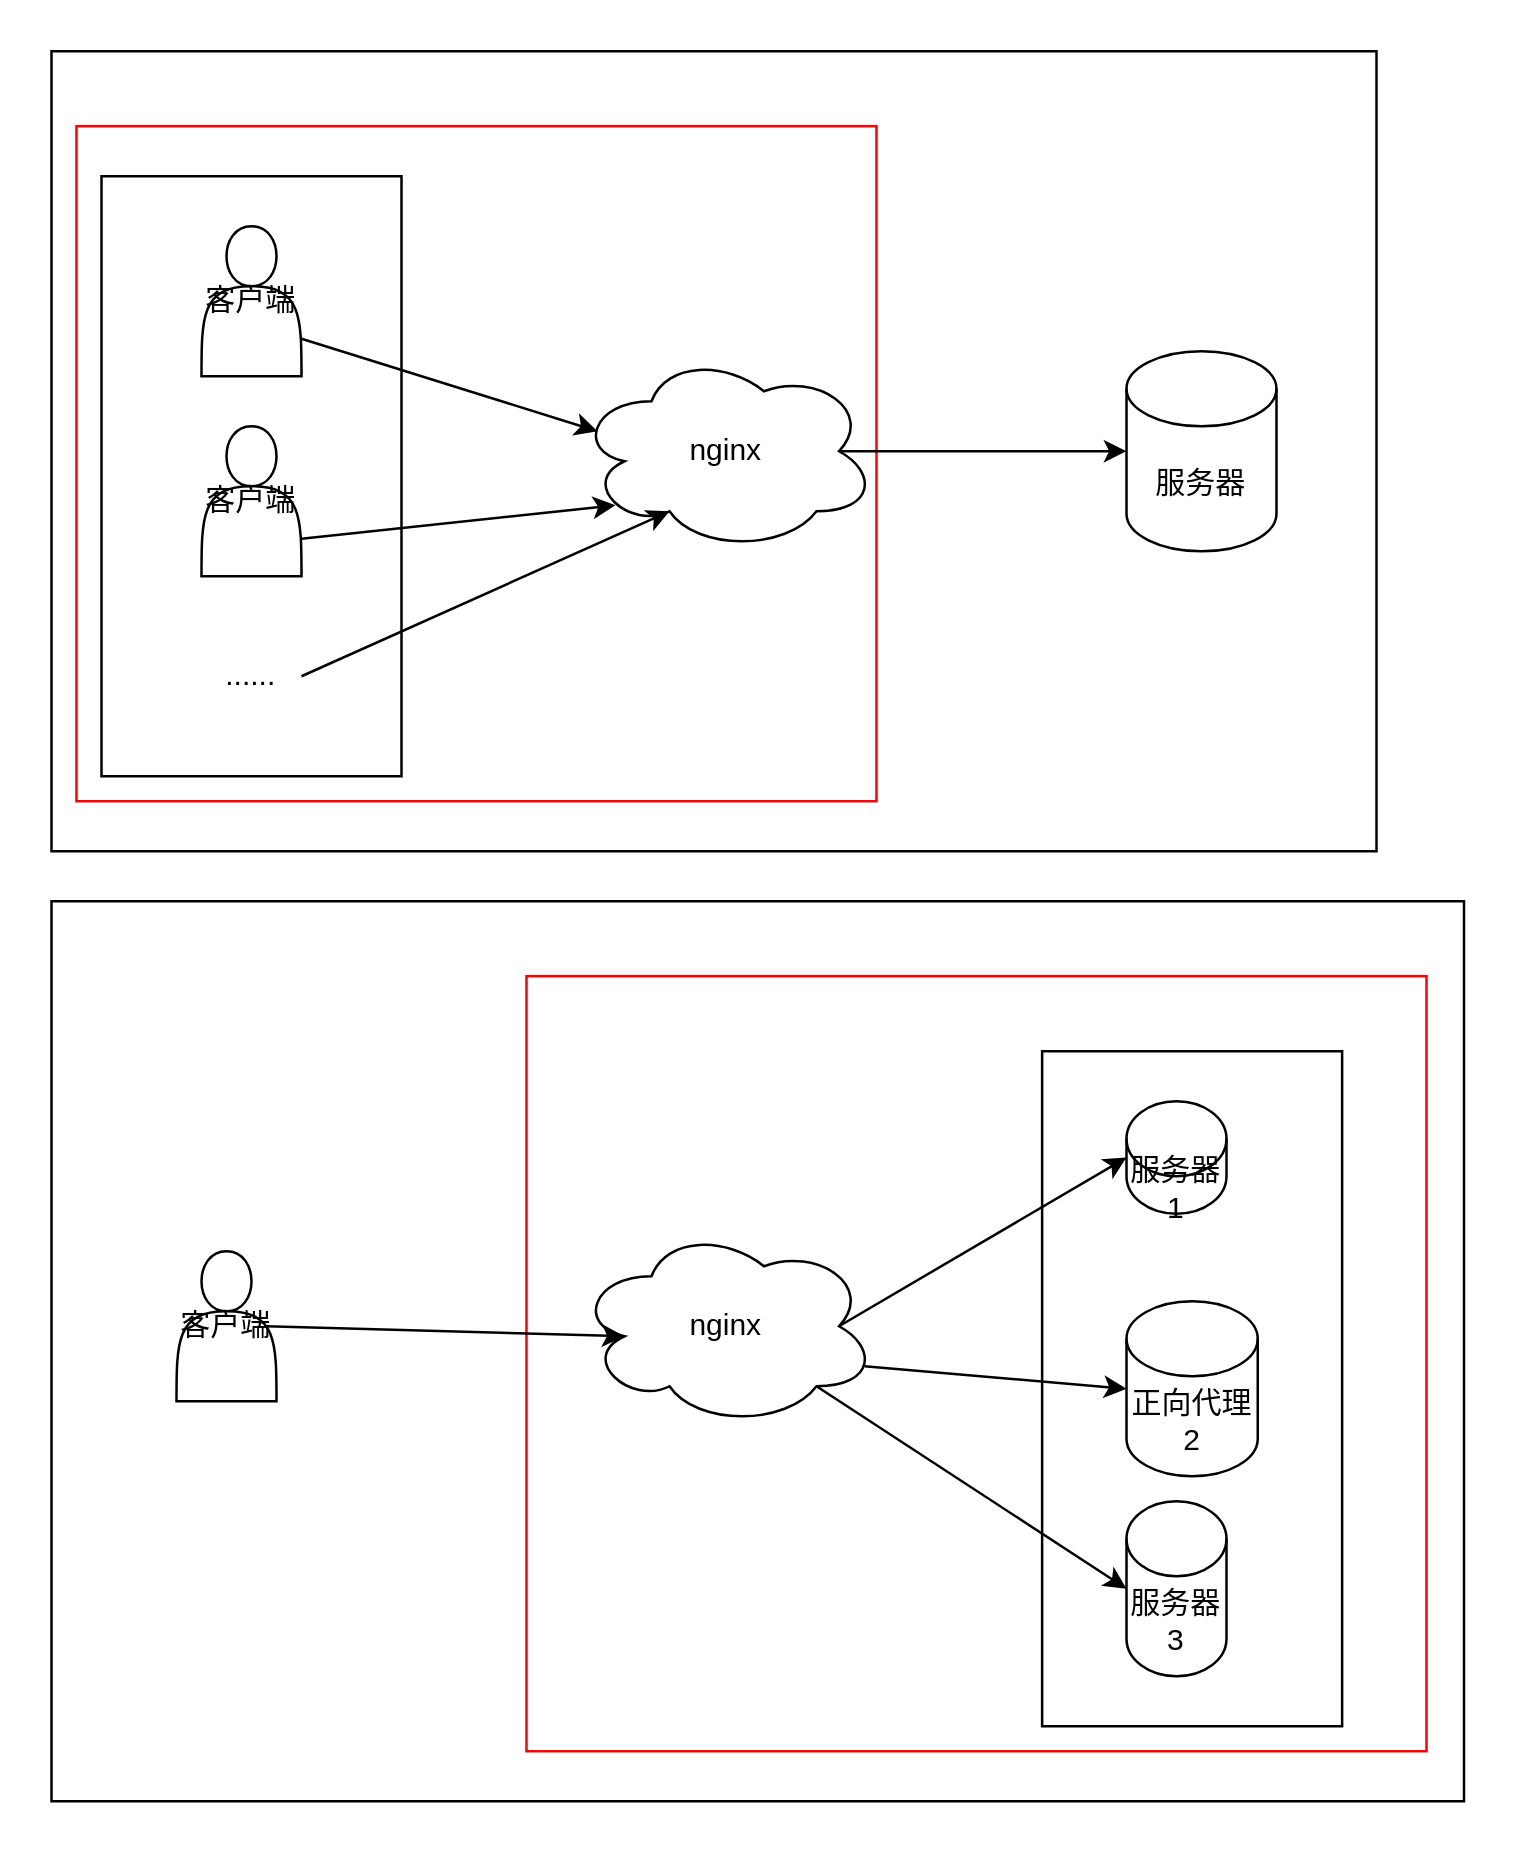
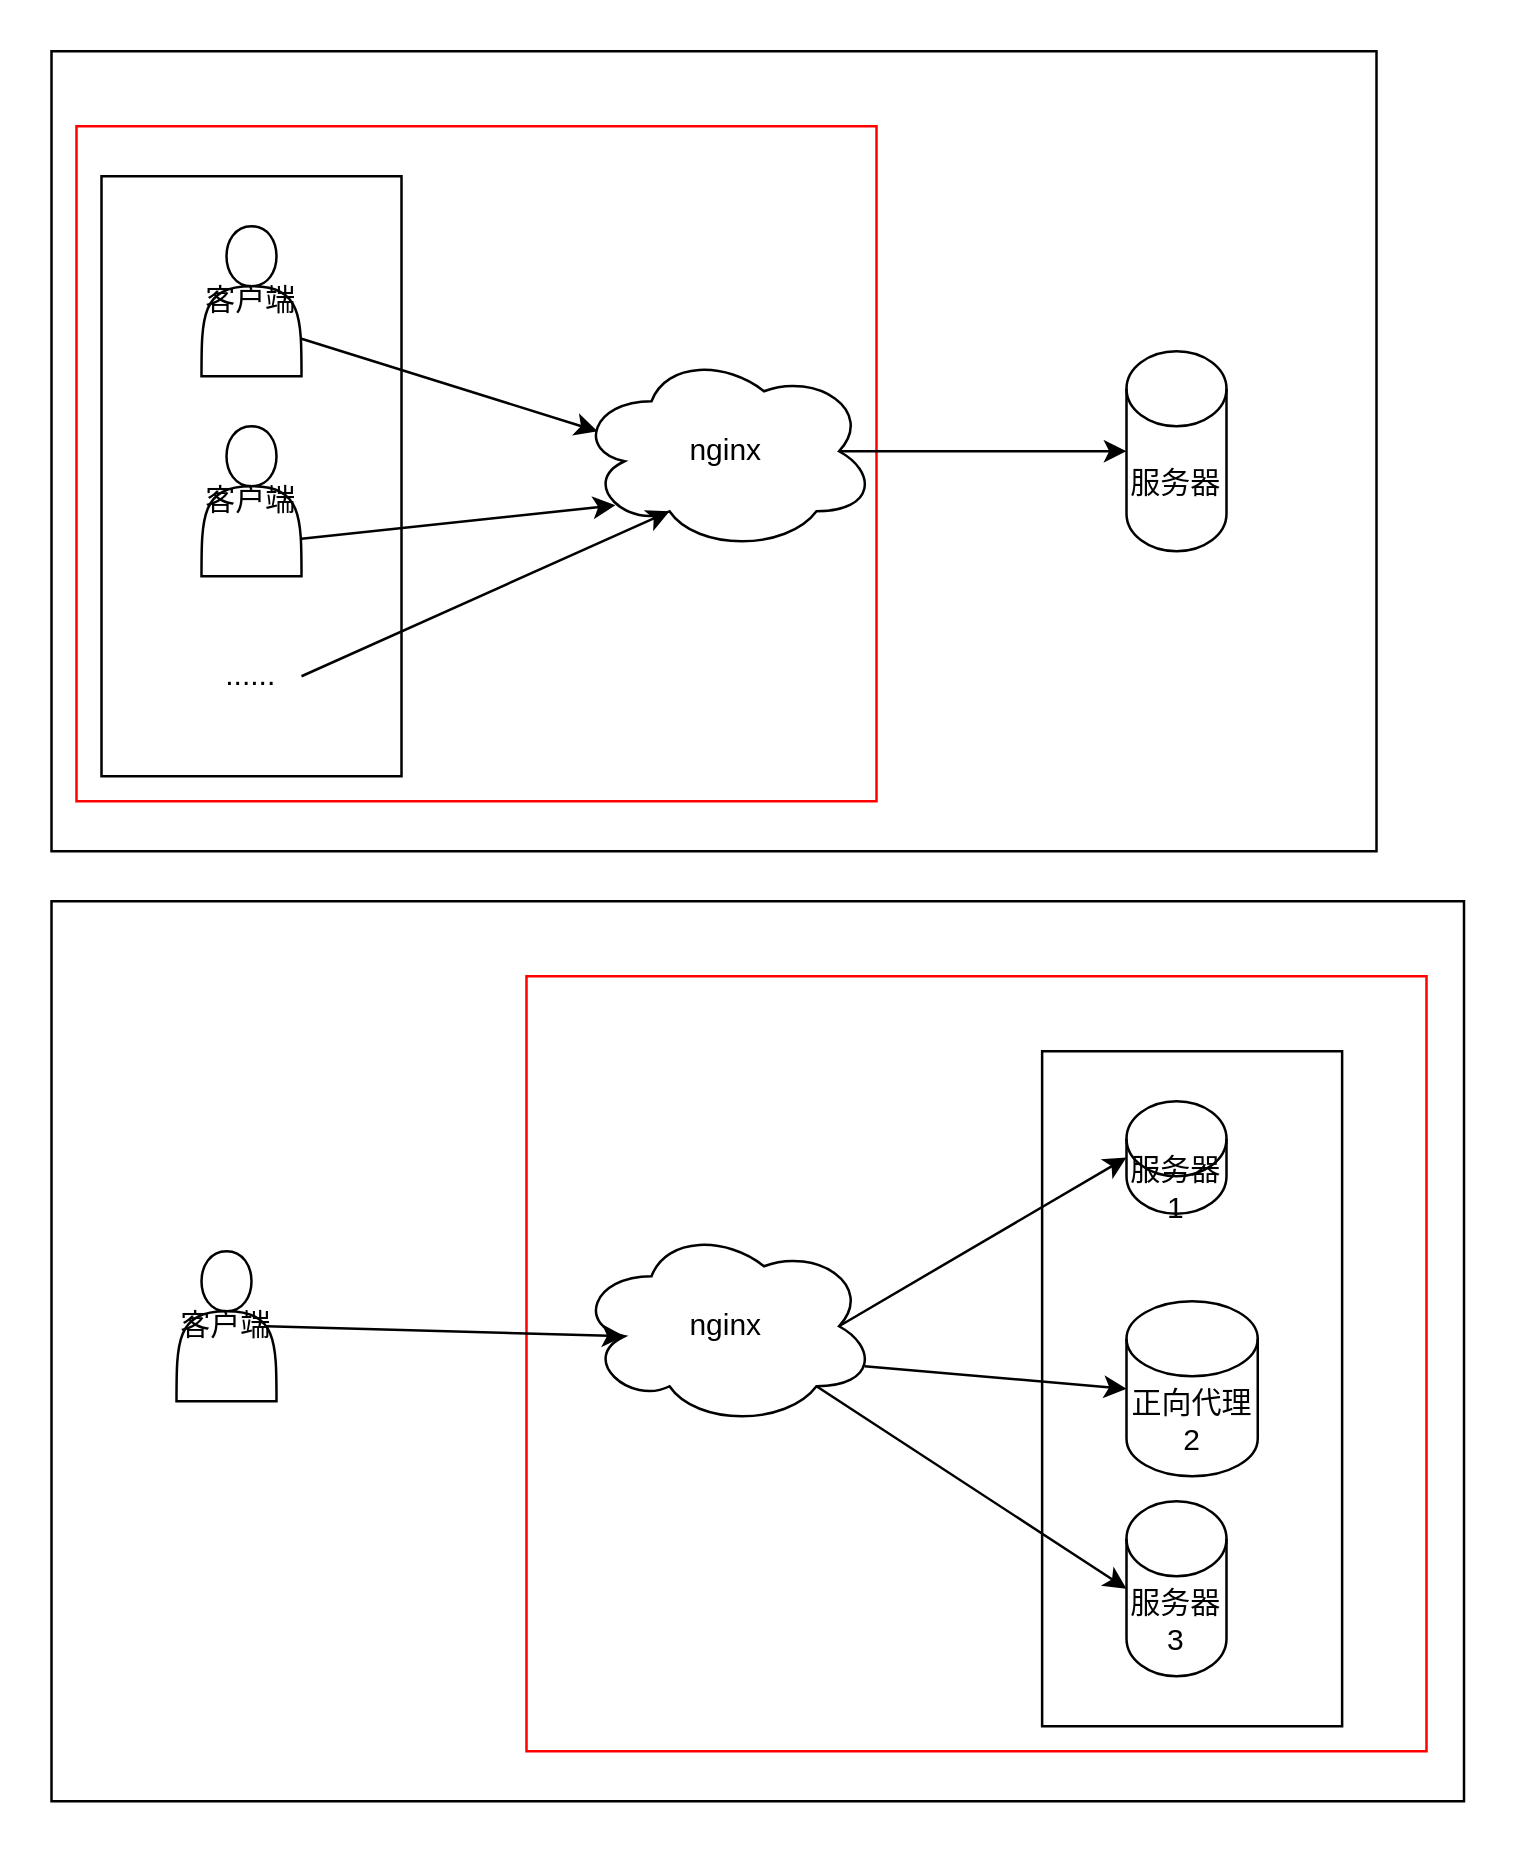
(1201, 451) -> (1176, 451)
